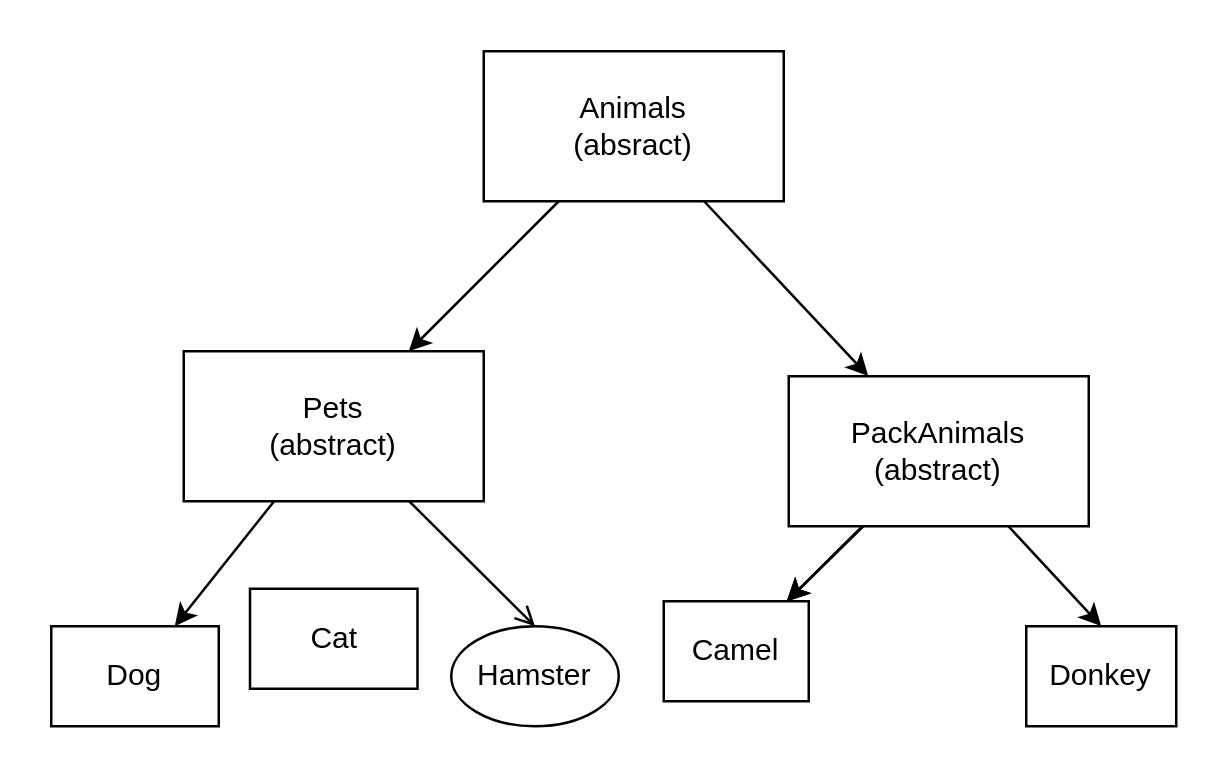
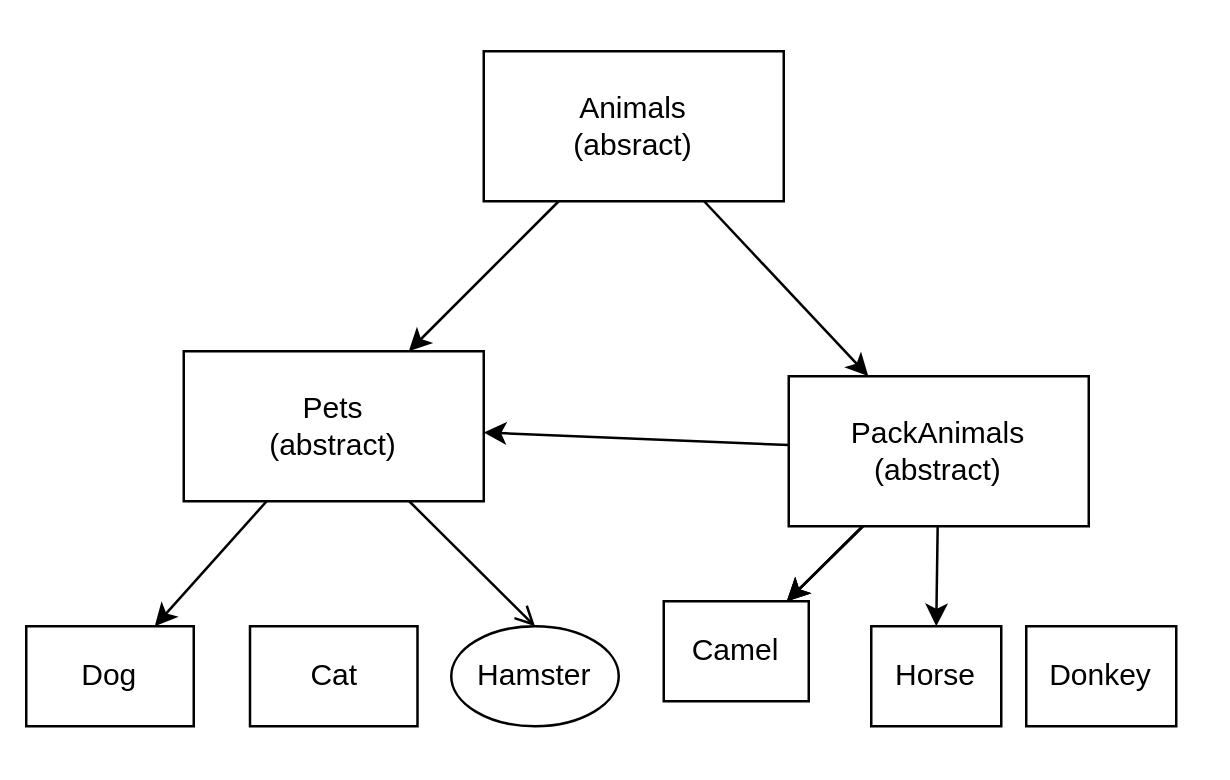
none -> (937, 568)
(1049, 570) -> (644, 439)
(334, 639) -> (334, 676)
(135, 676) -> (110, 676)
none -> (936, 676)
